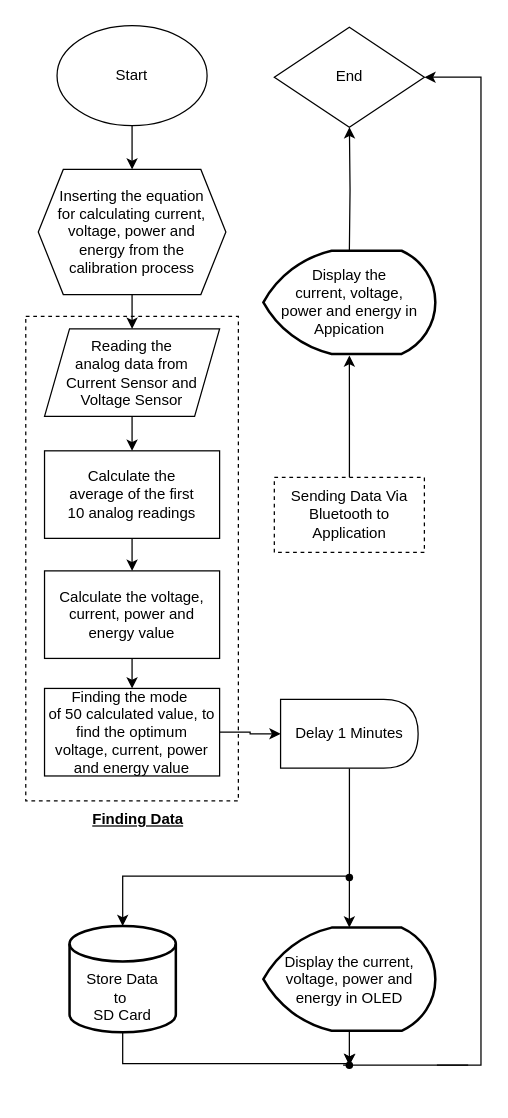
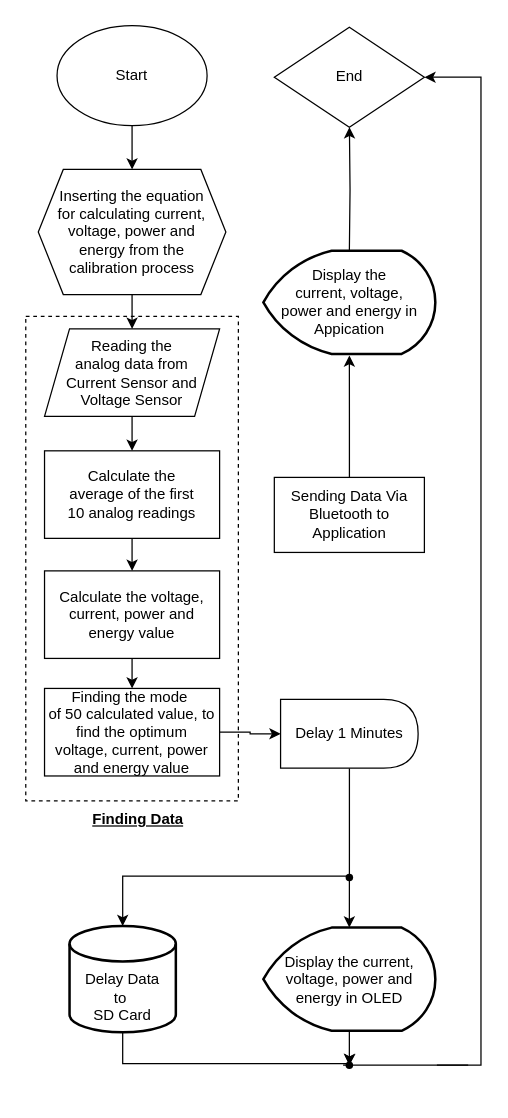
(349, 515) -> (349, 515)
(123, 979) -> (123, 979)
